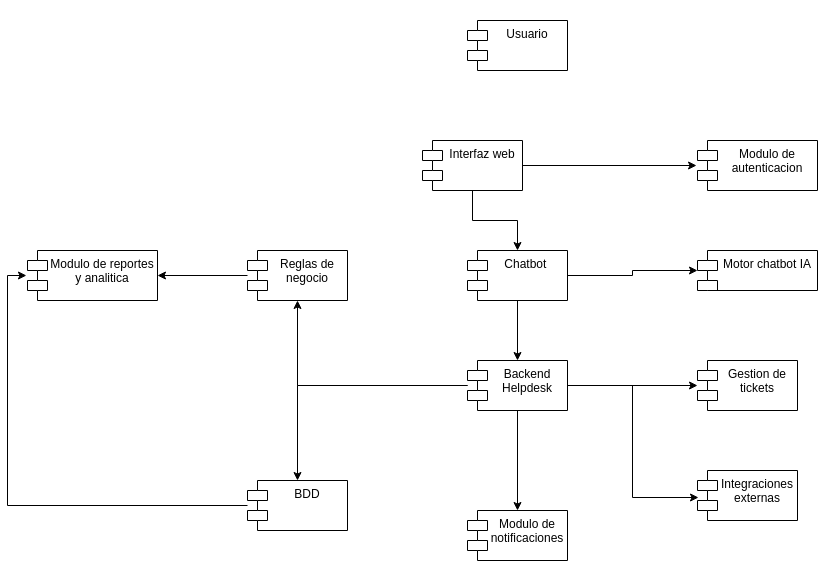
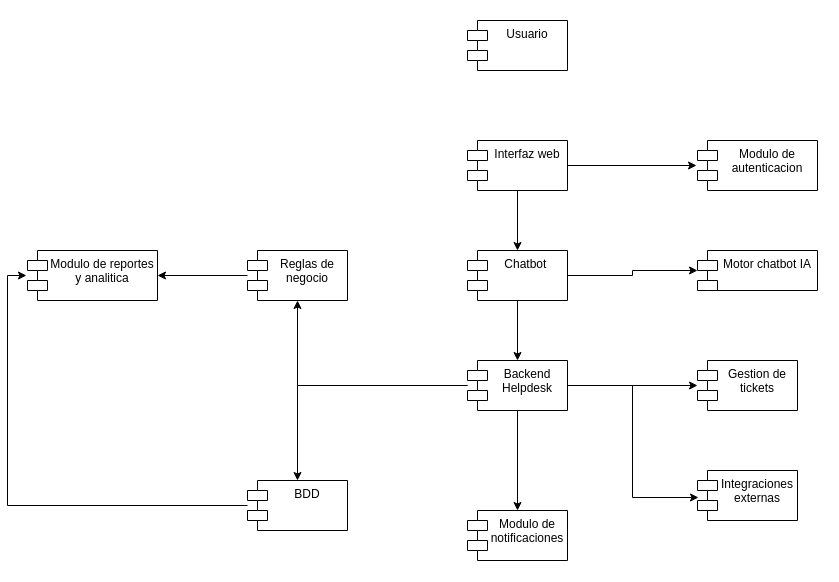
(473, 166) -> (518, 166)
